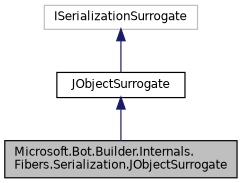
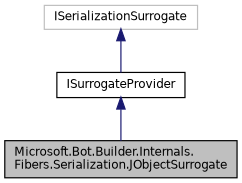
(121, 85) -> (121, 85)
